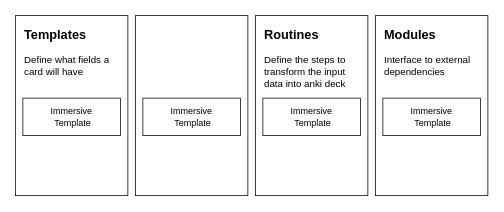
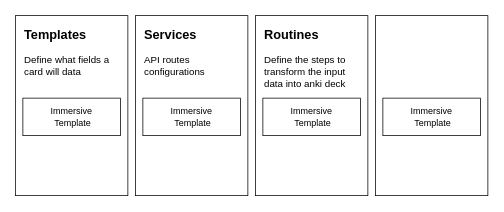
(72, 39) -> (72, 39)
none -> (192, 57)
(432, 57) -> none
